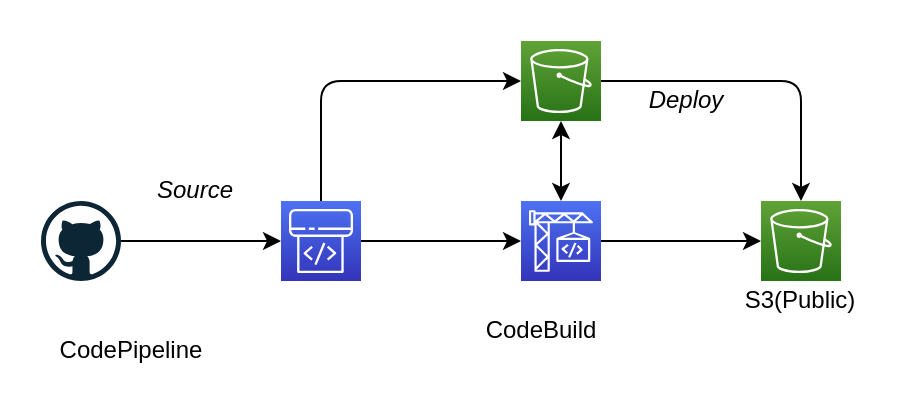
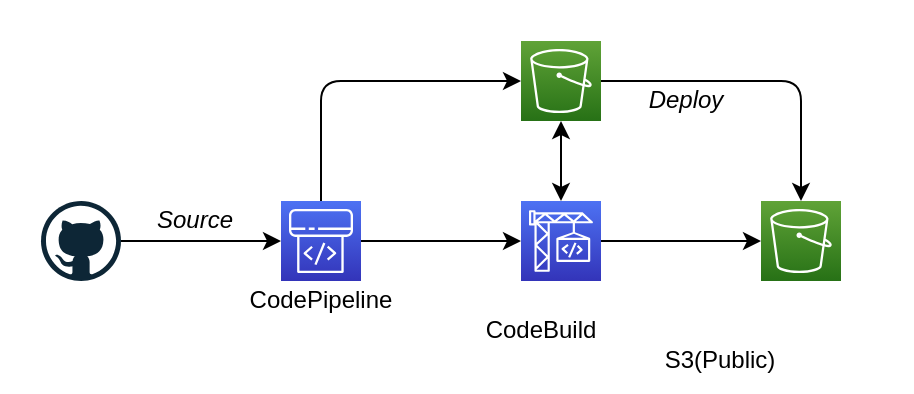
(196, 191) -> (196, 221)
(801, 301) -> (721, 361)
(131, 351) -> (321, 301)
